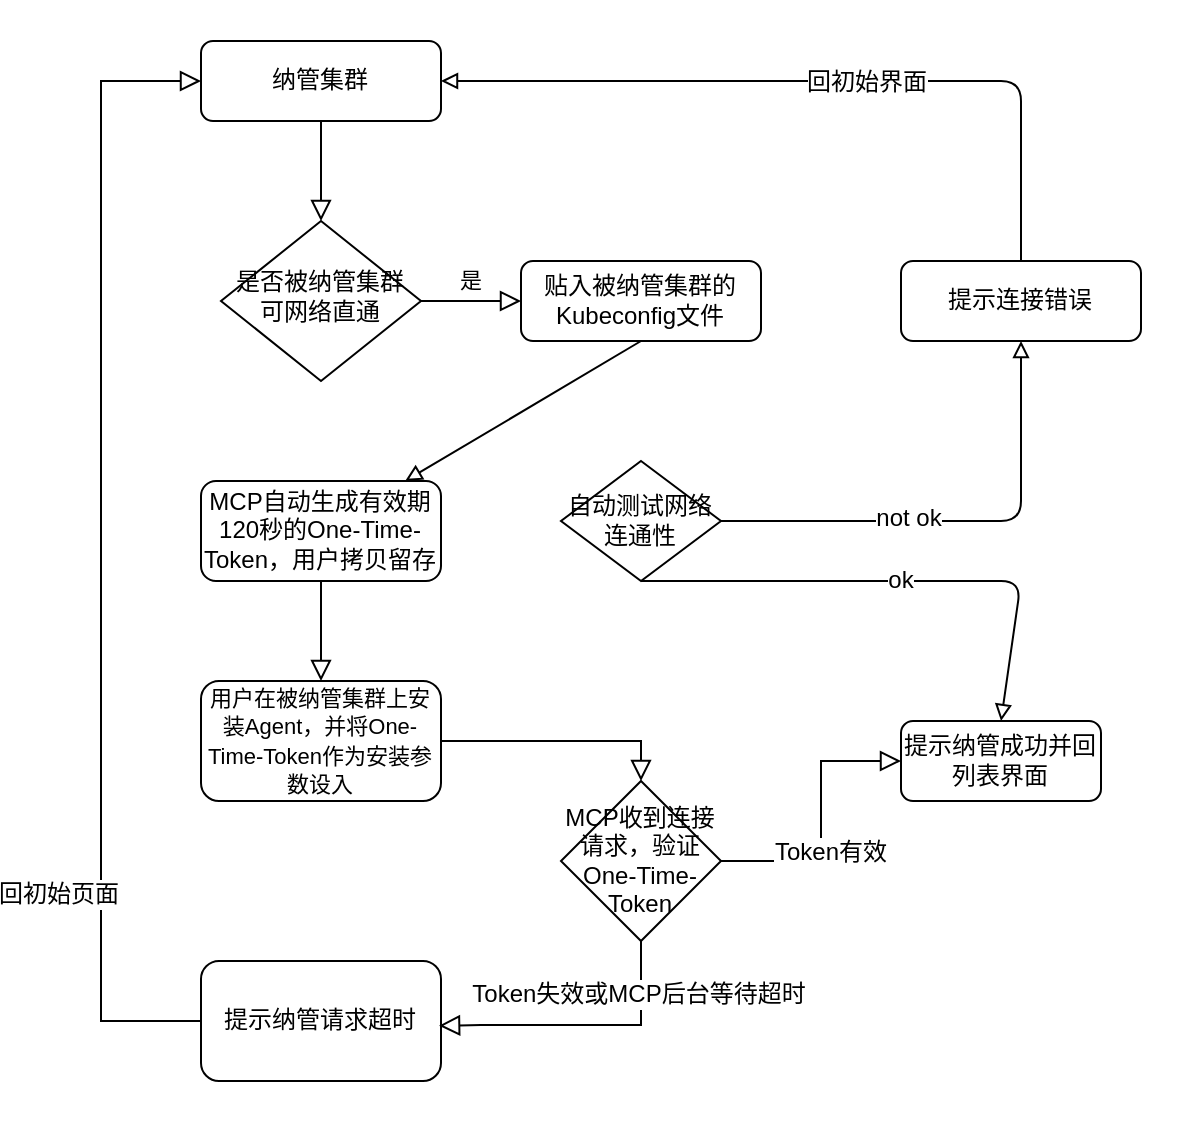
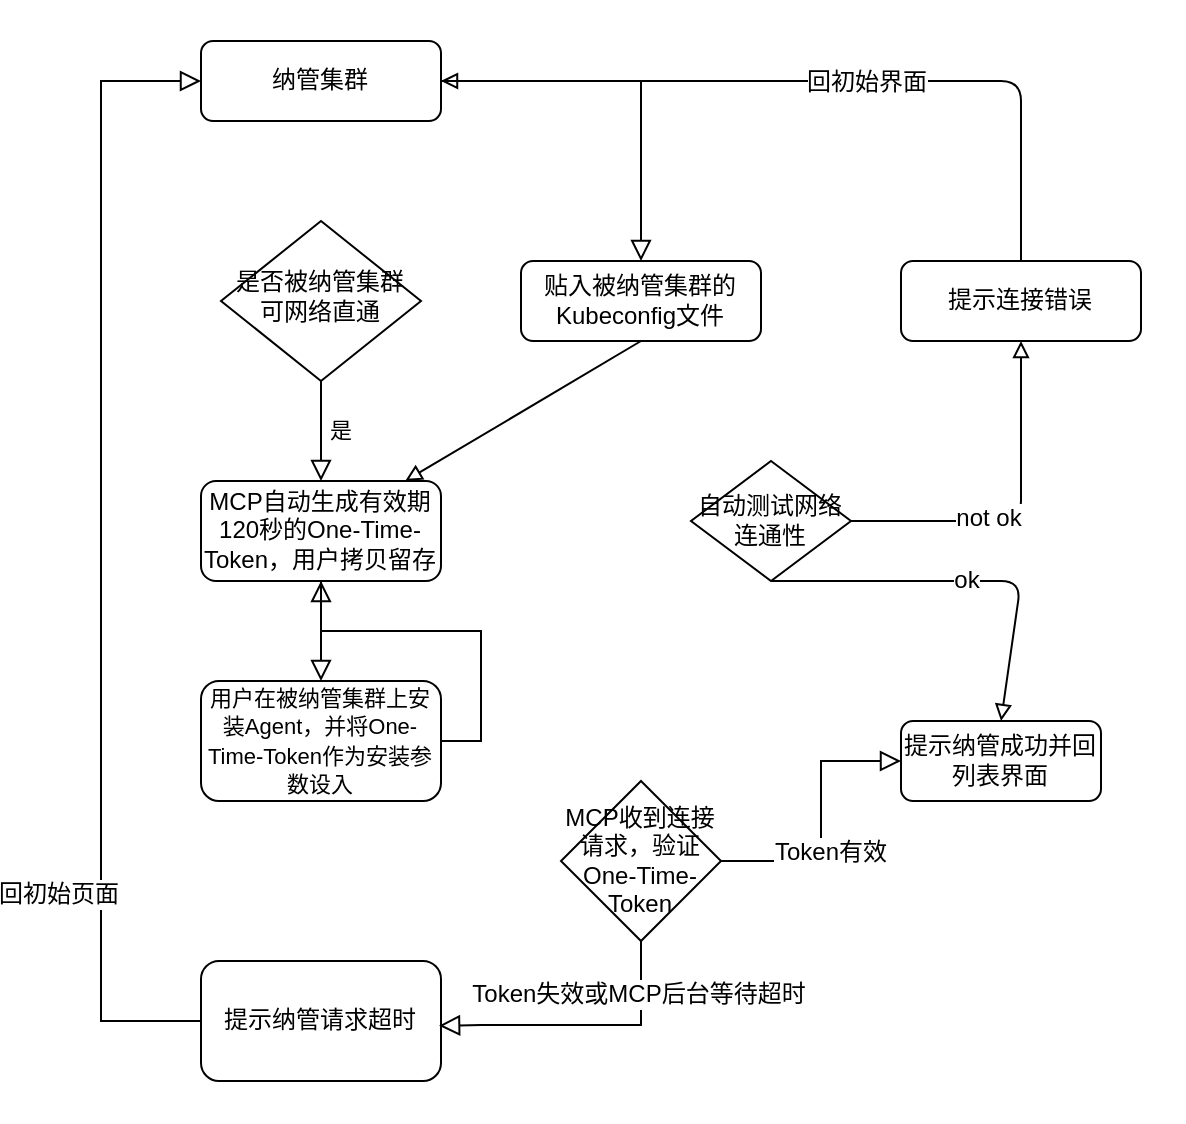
(321, 160) -> (641, 162)
(460, 301) -> (321, 420)
(641, 521) -> (771, 521)
(569, 741) -> (460, 631)
